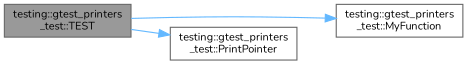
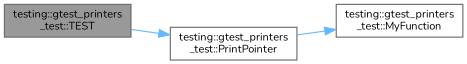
(228, 17) -> (311, 33)
